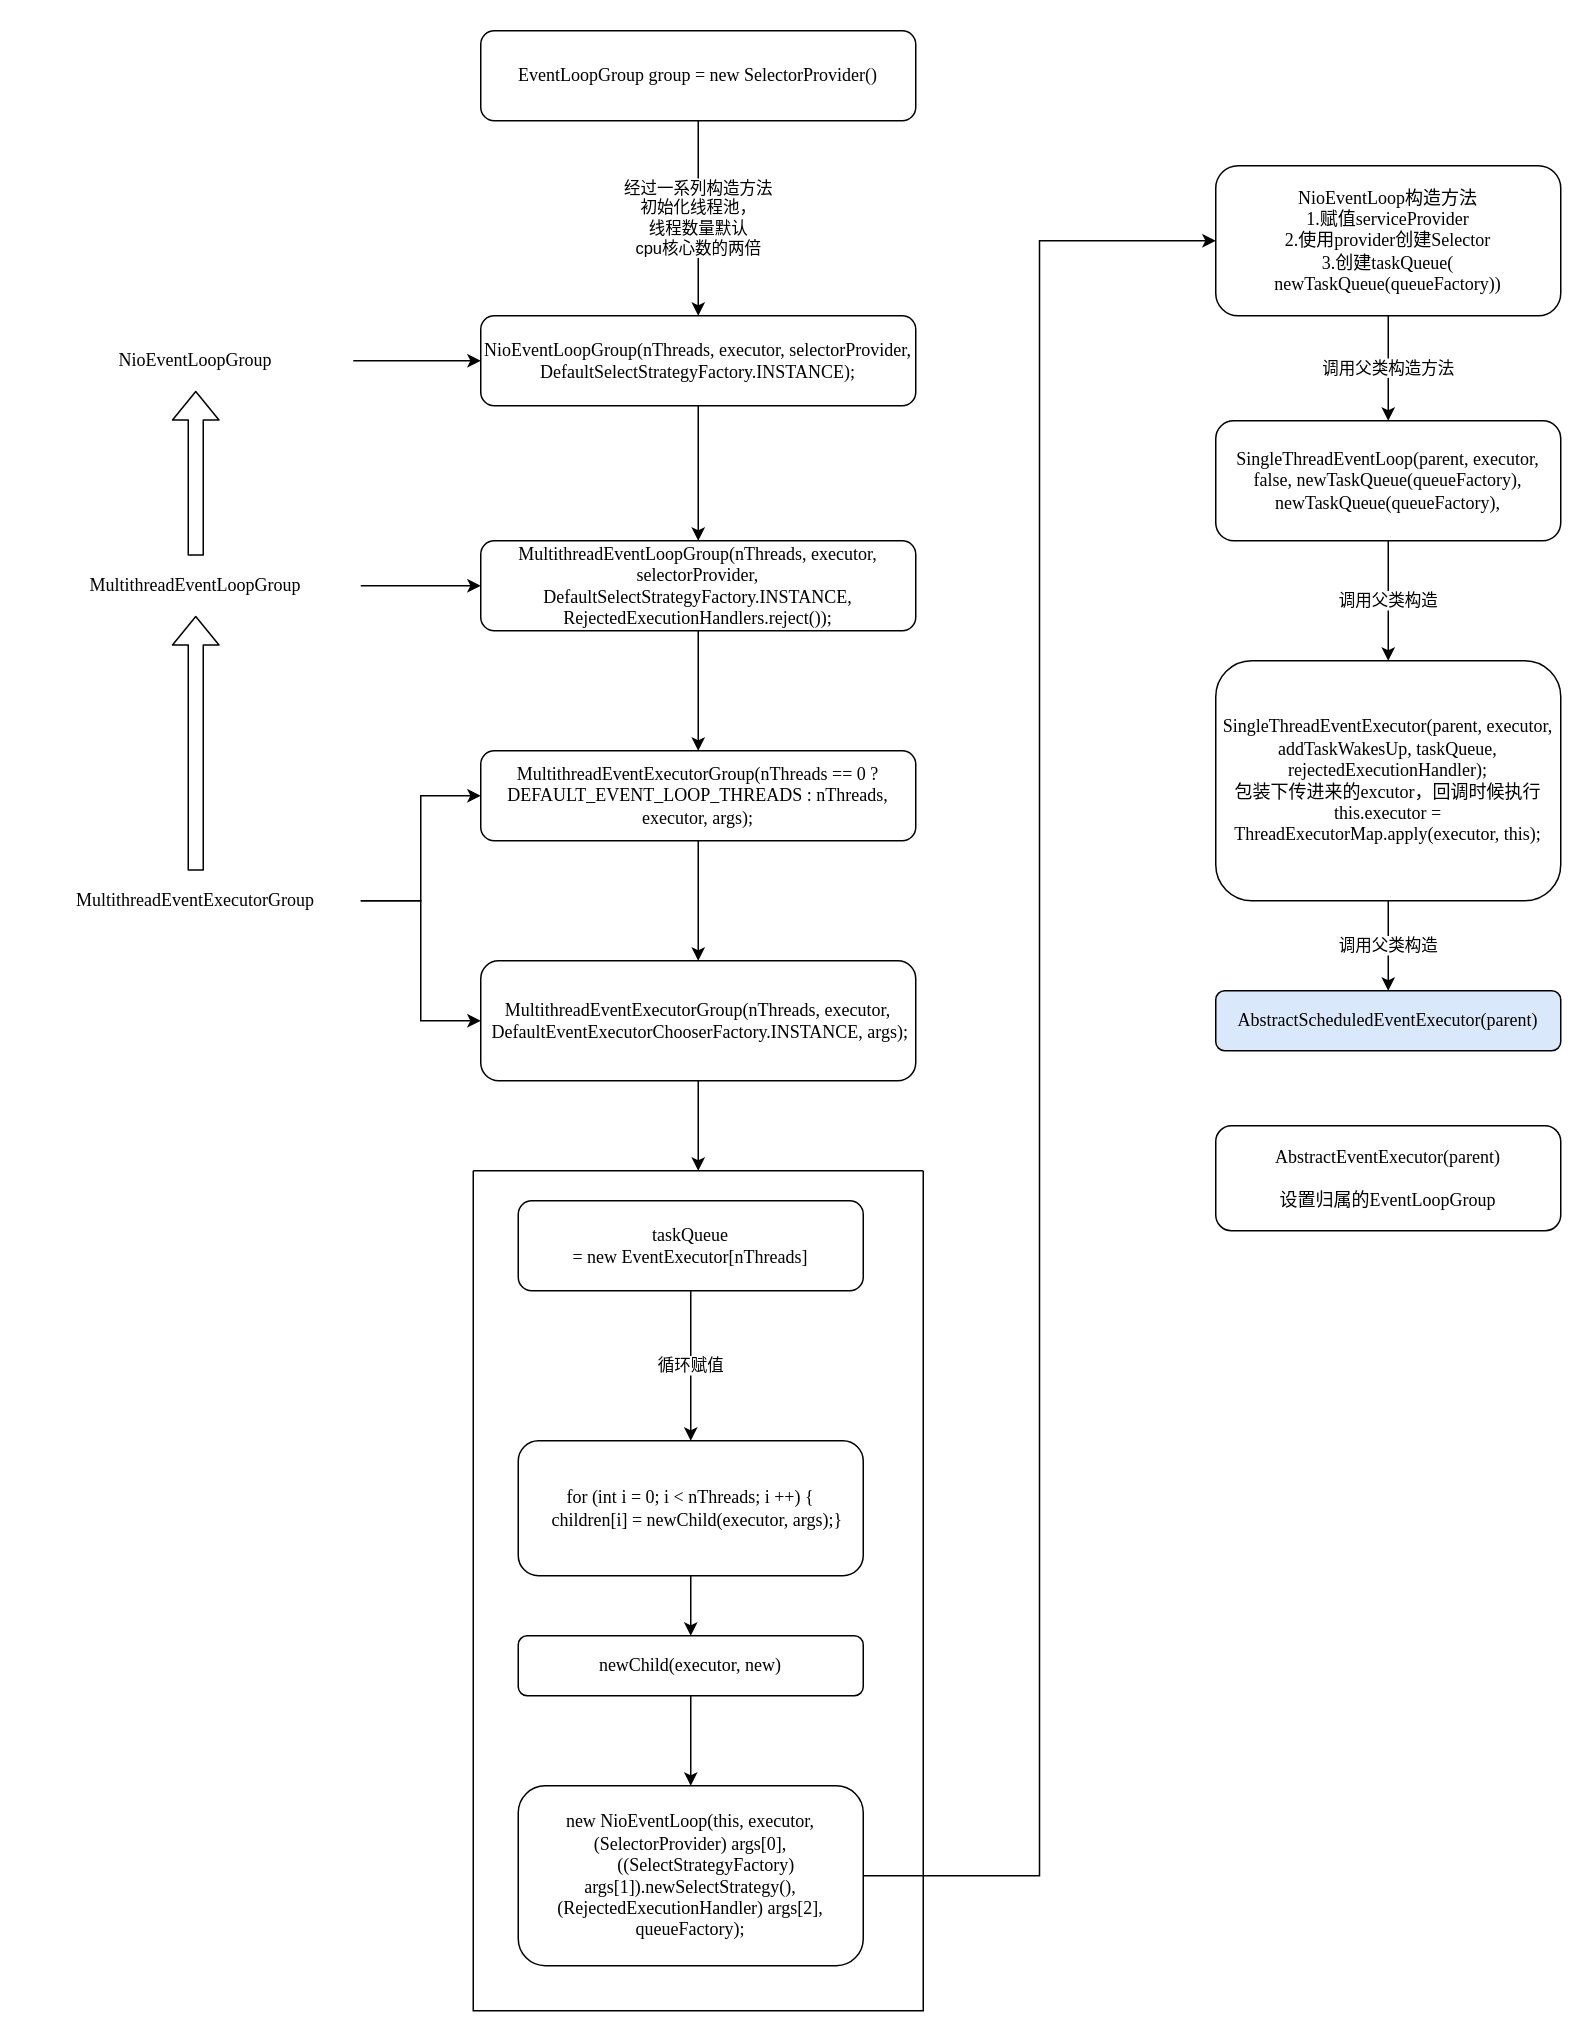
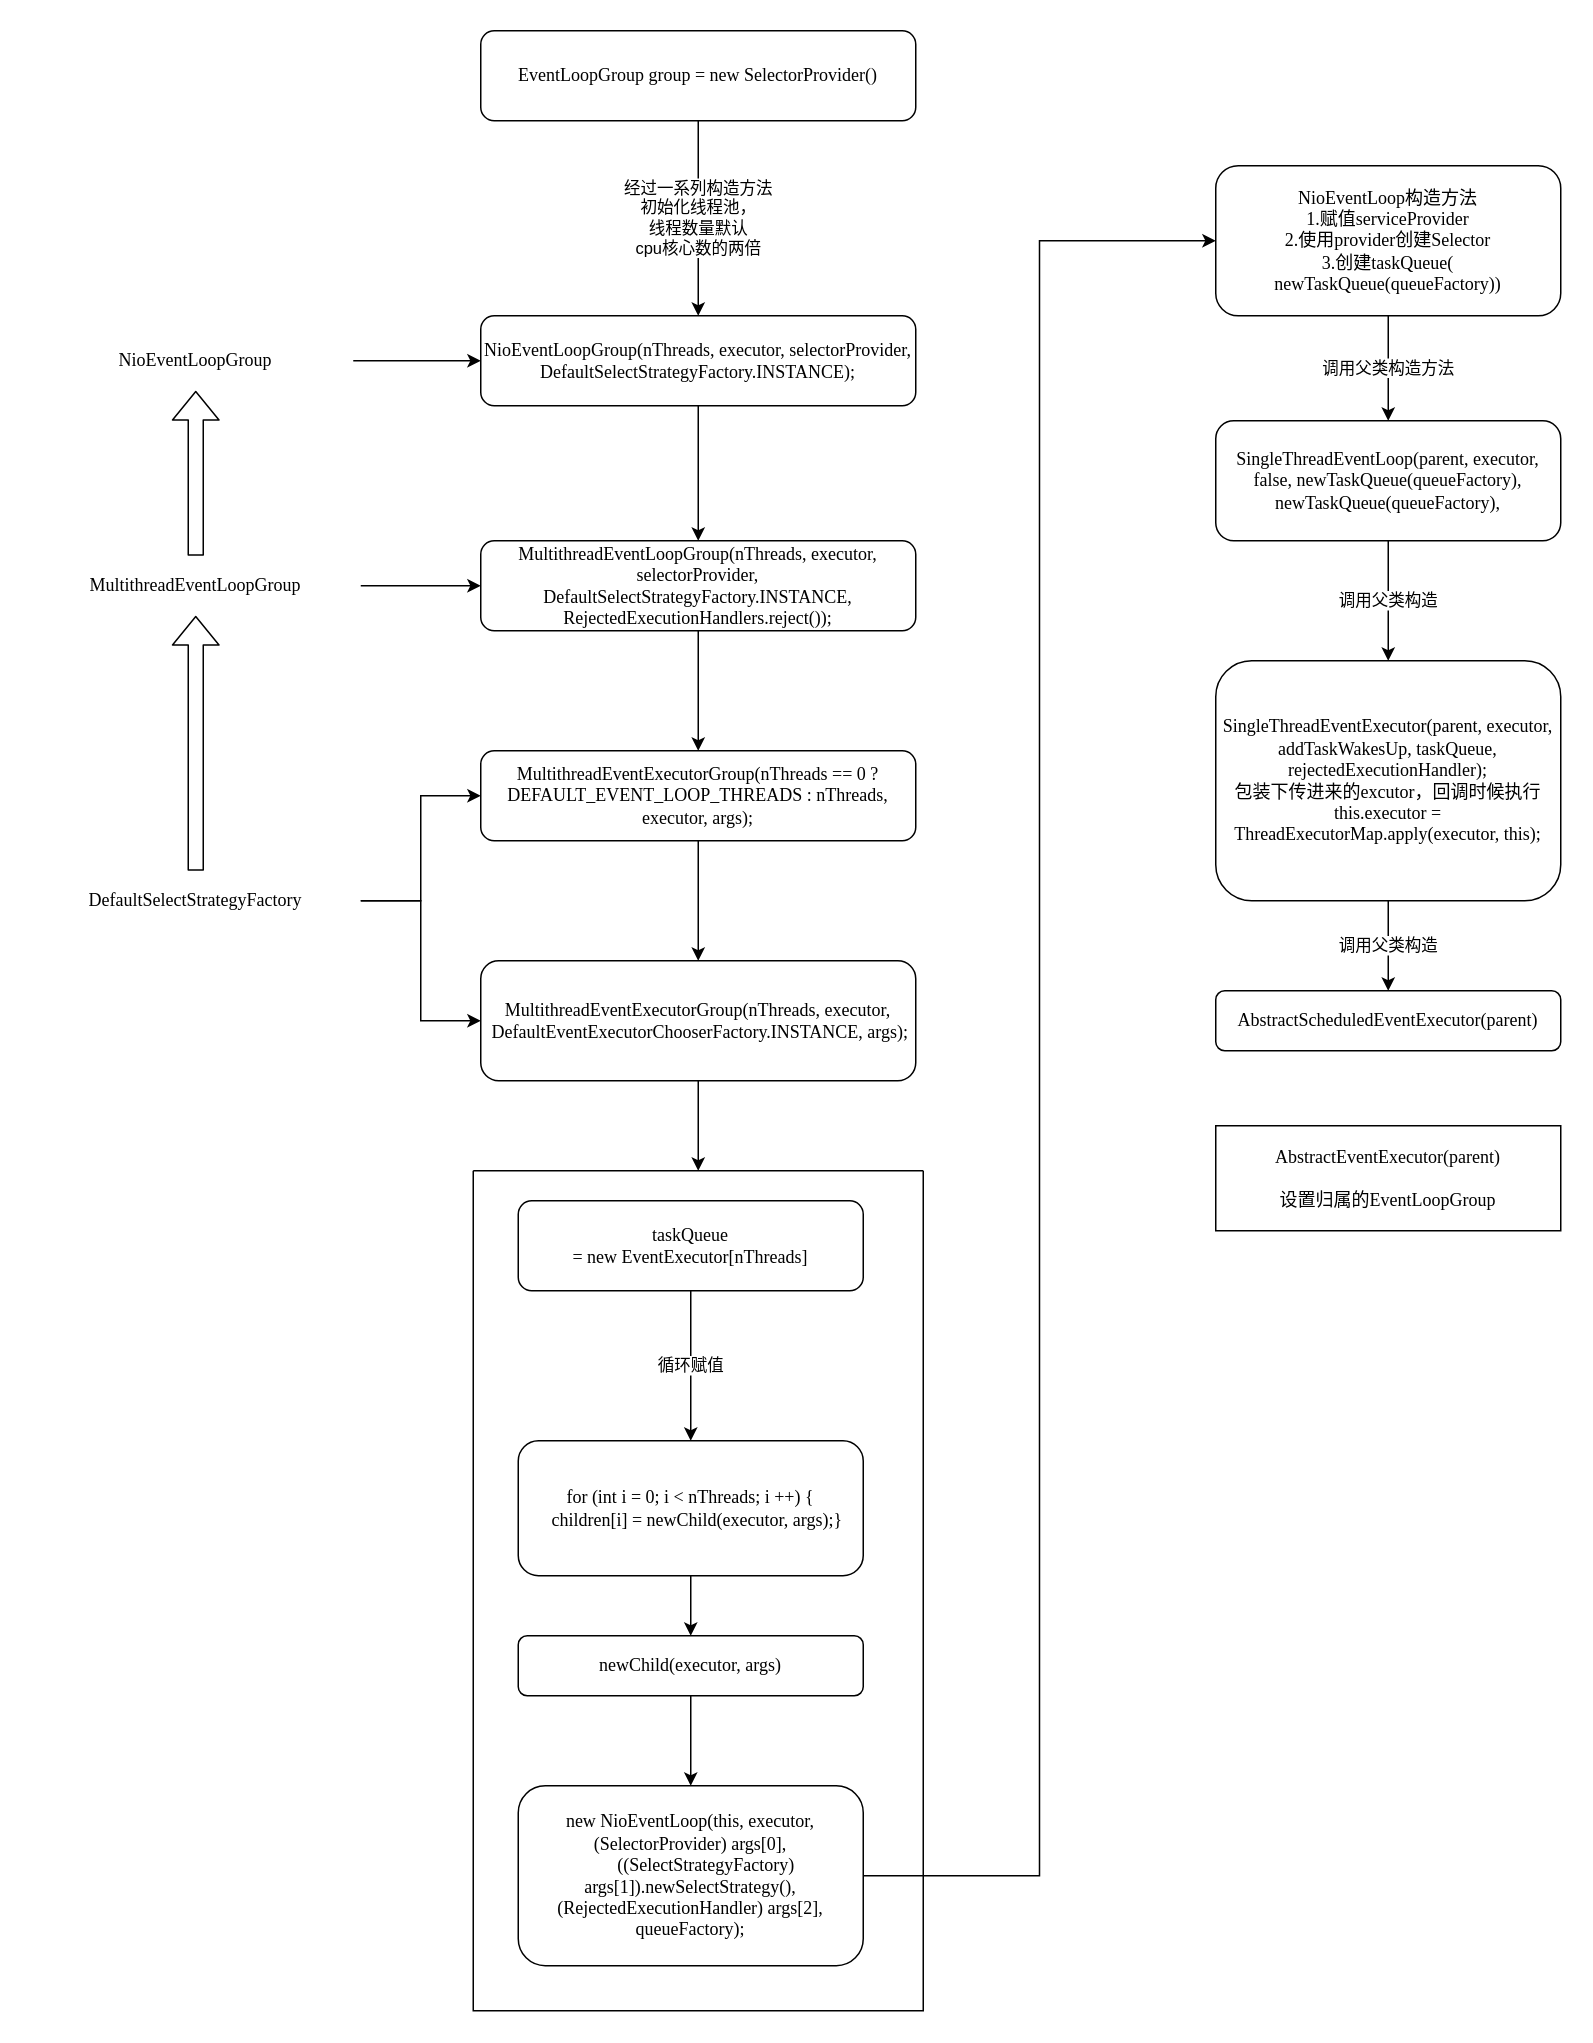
(196, 901) -> (196, 901)
(1388, 1021) -> (1388, 1021)
(1388, 1178) -> (1388, 1178)
(691, 1666) -> (691, 1666)
